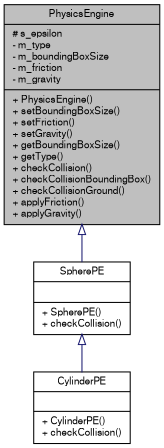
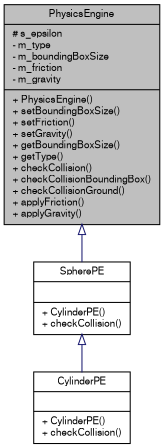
(72, 312) -> (74, 312)
